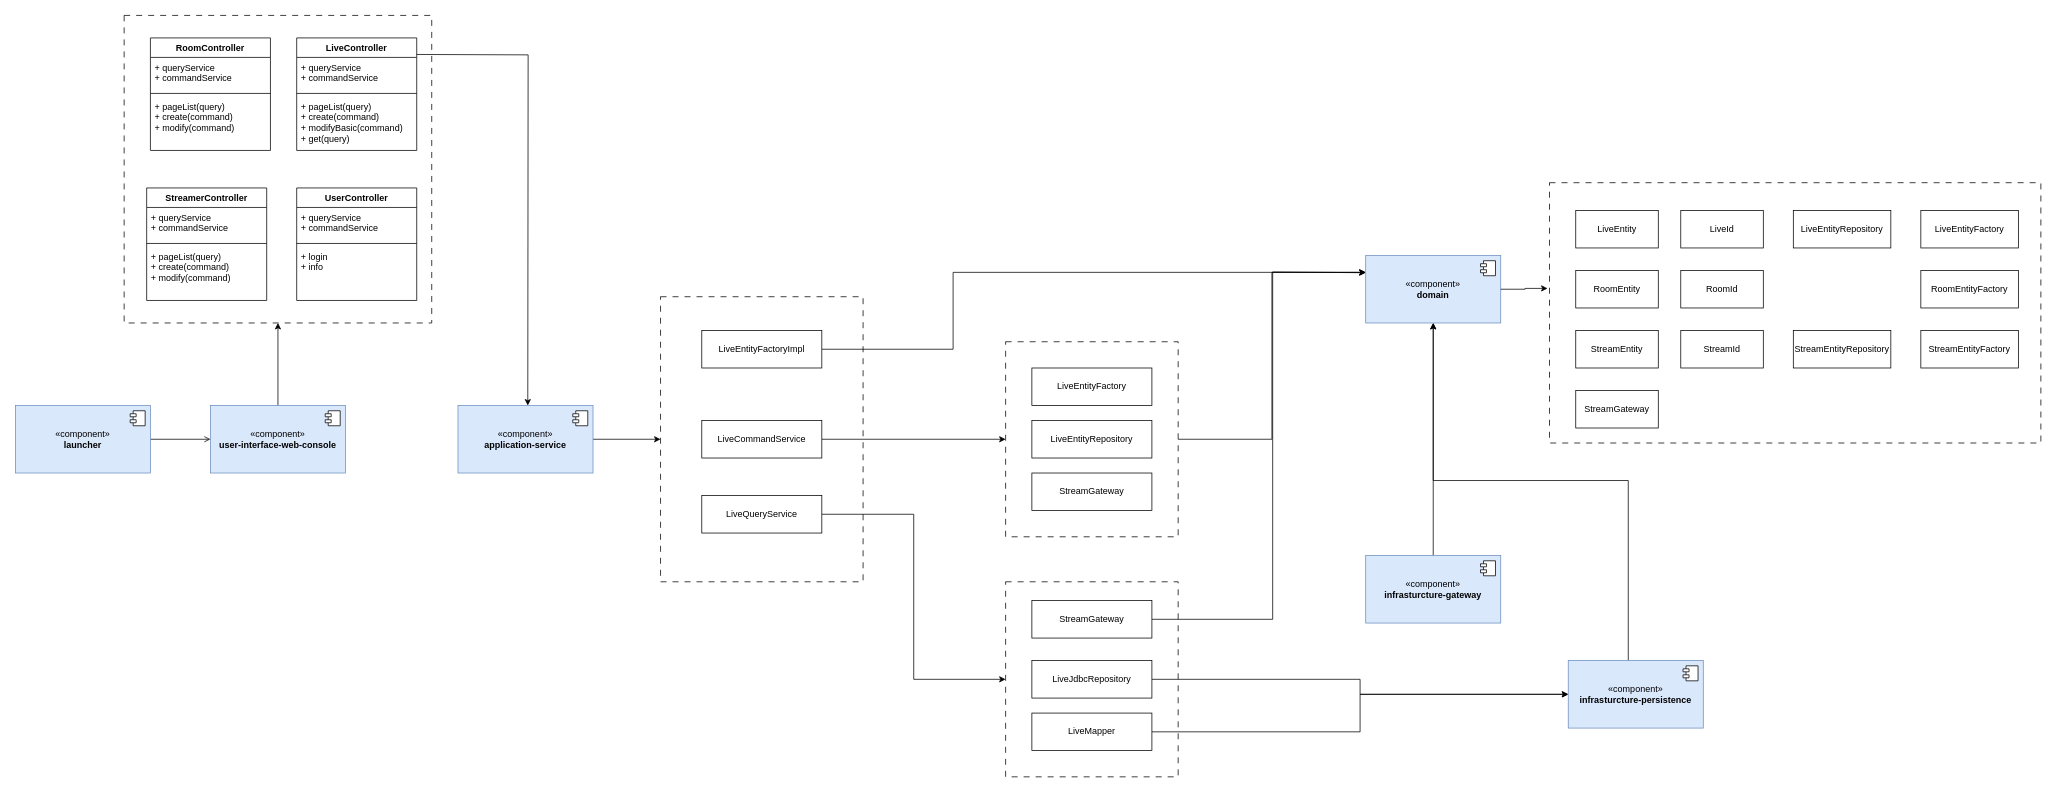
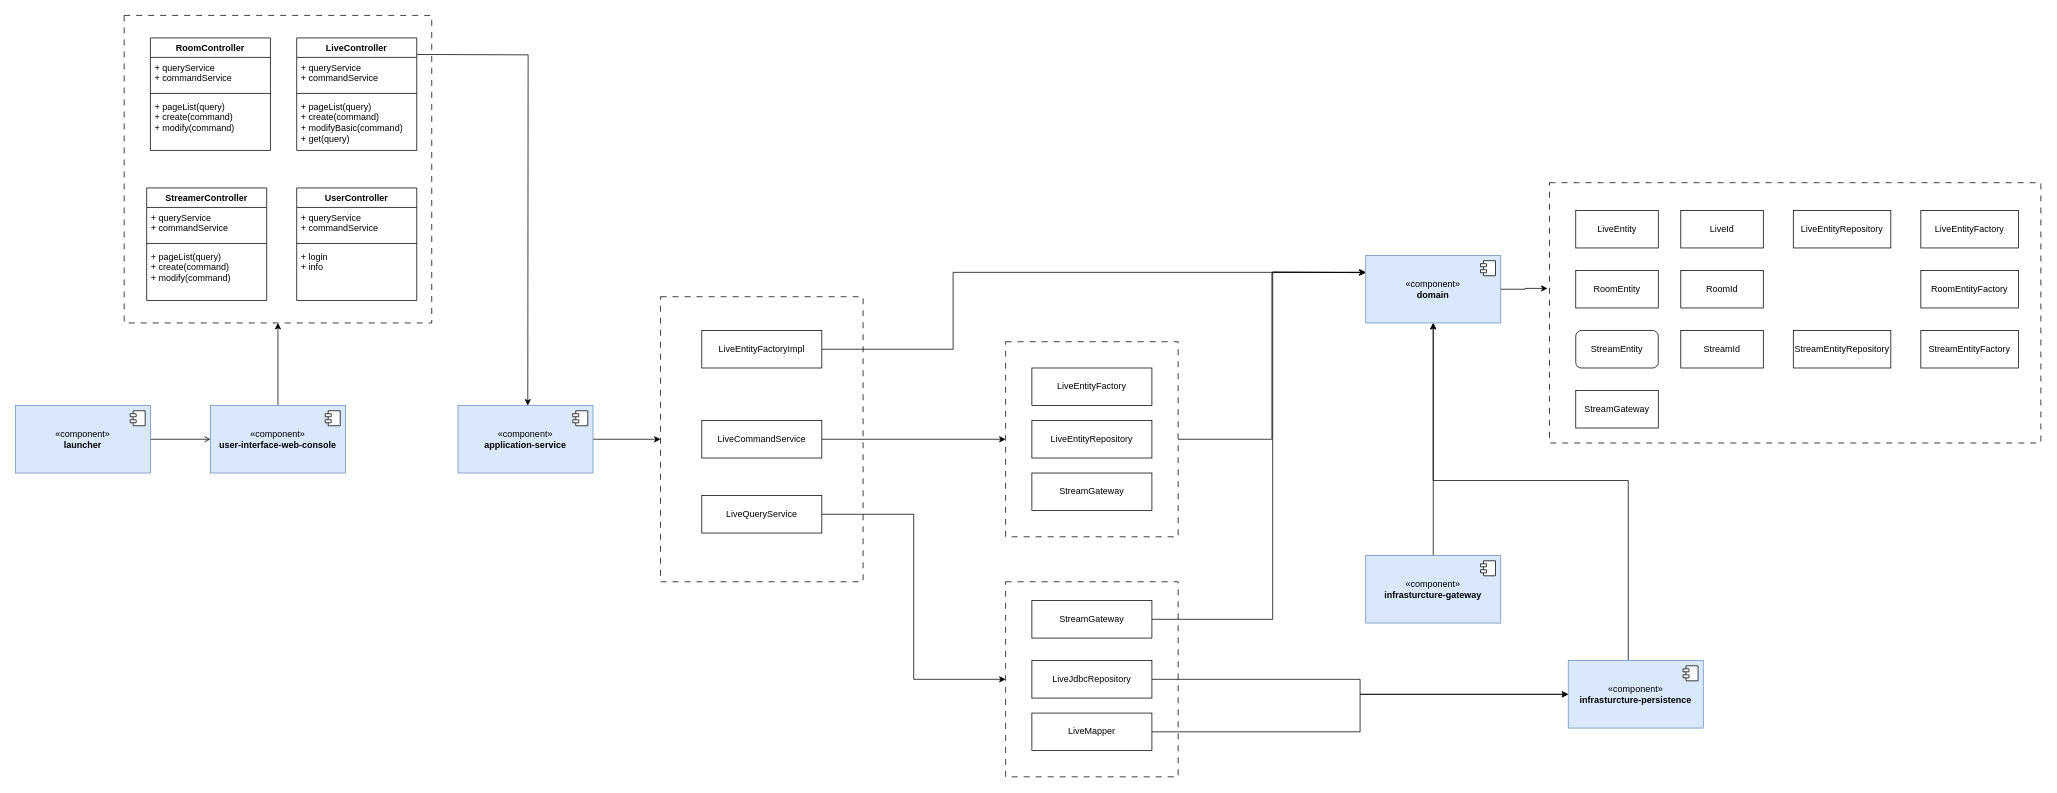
(1617, 349) -> (1617, 349)
